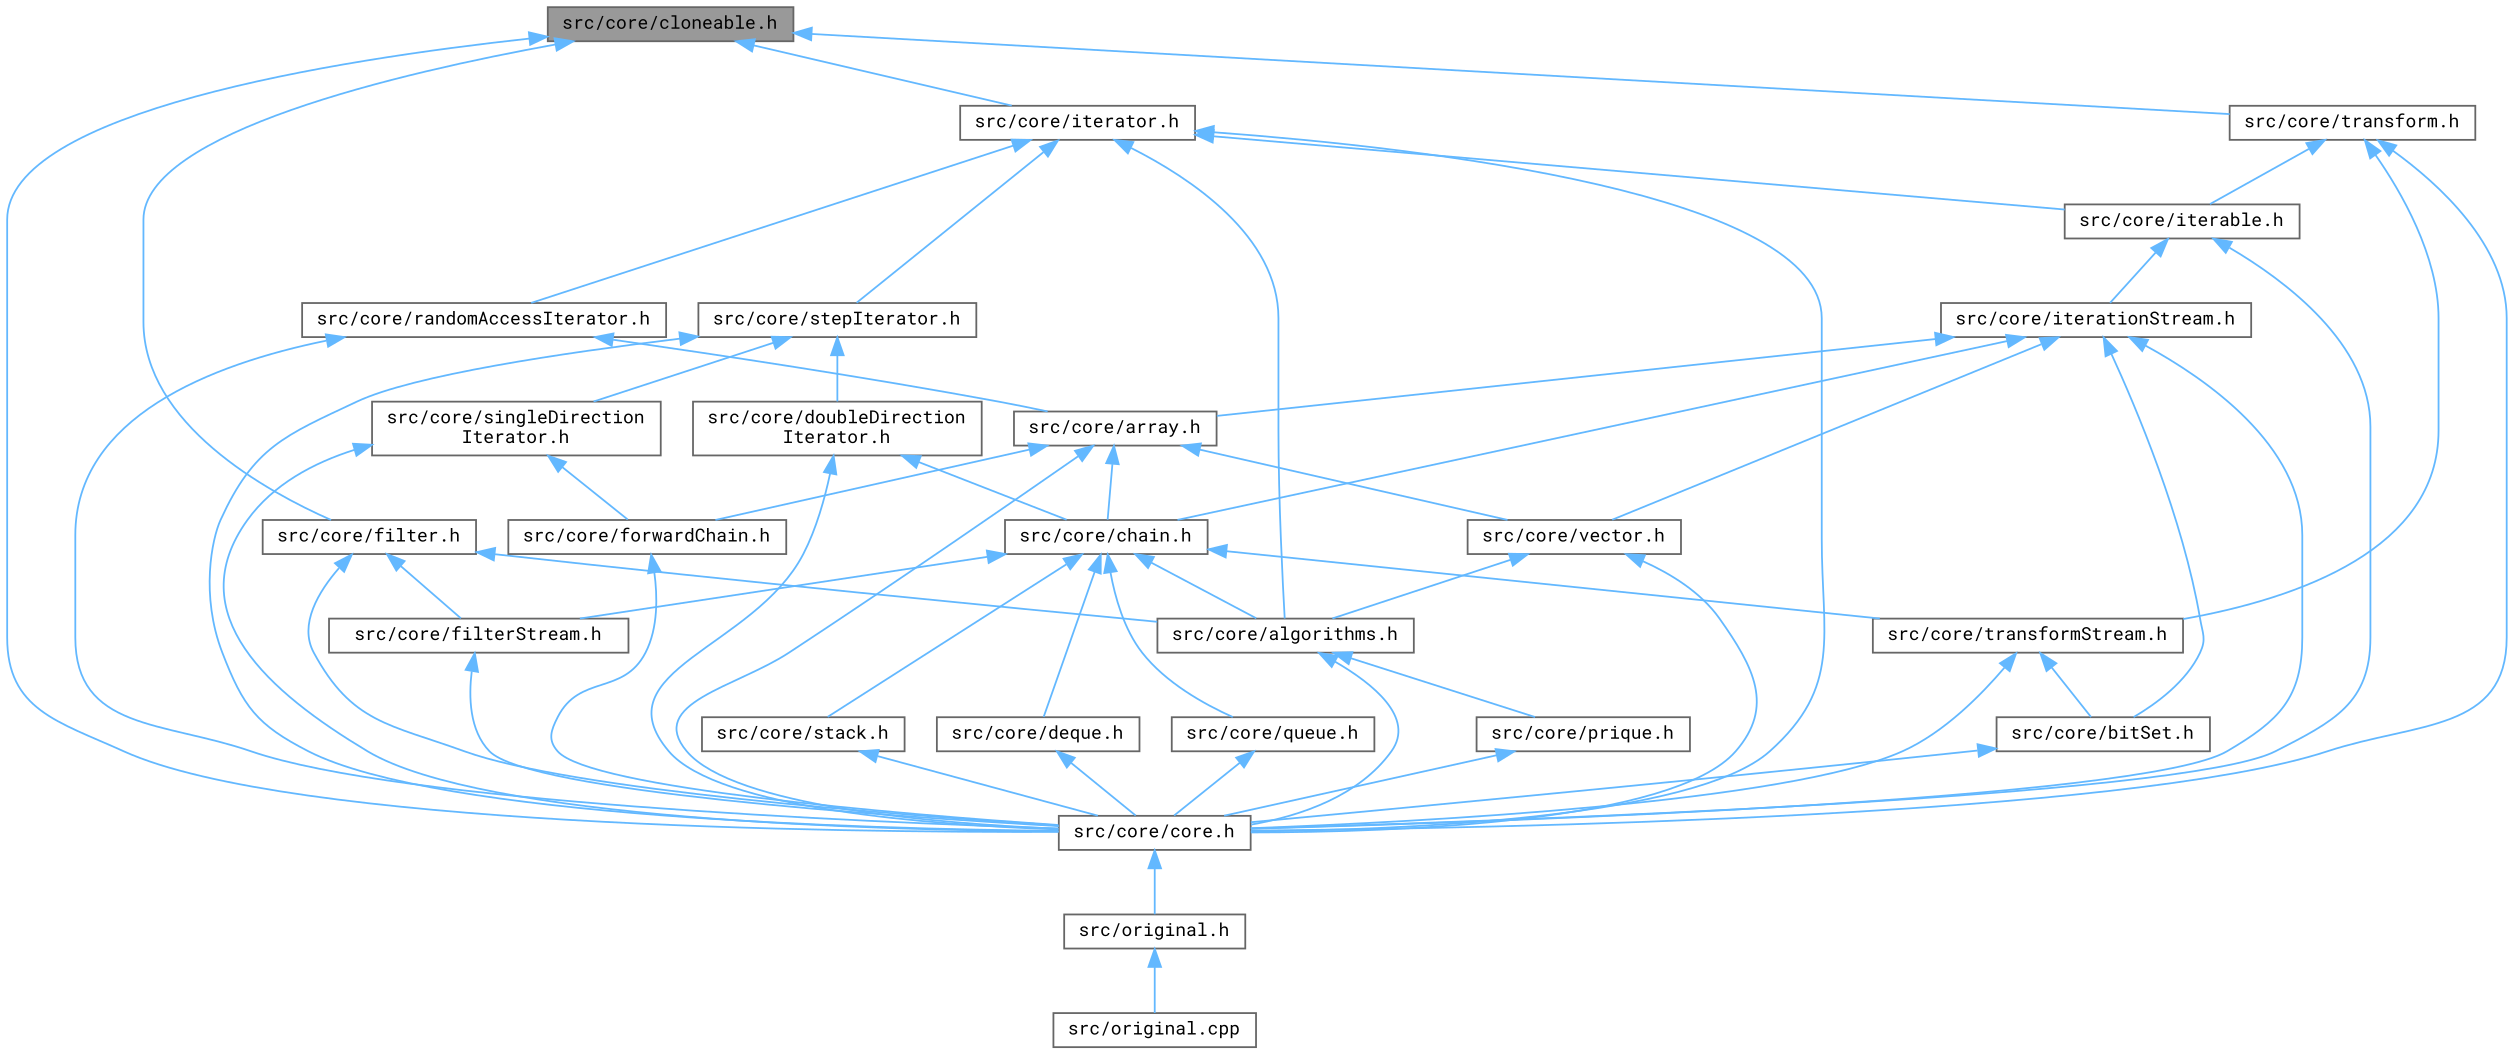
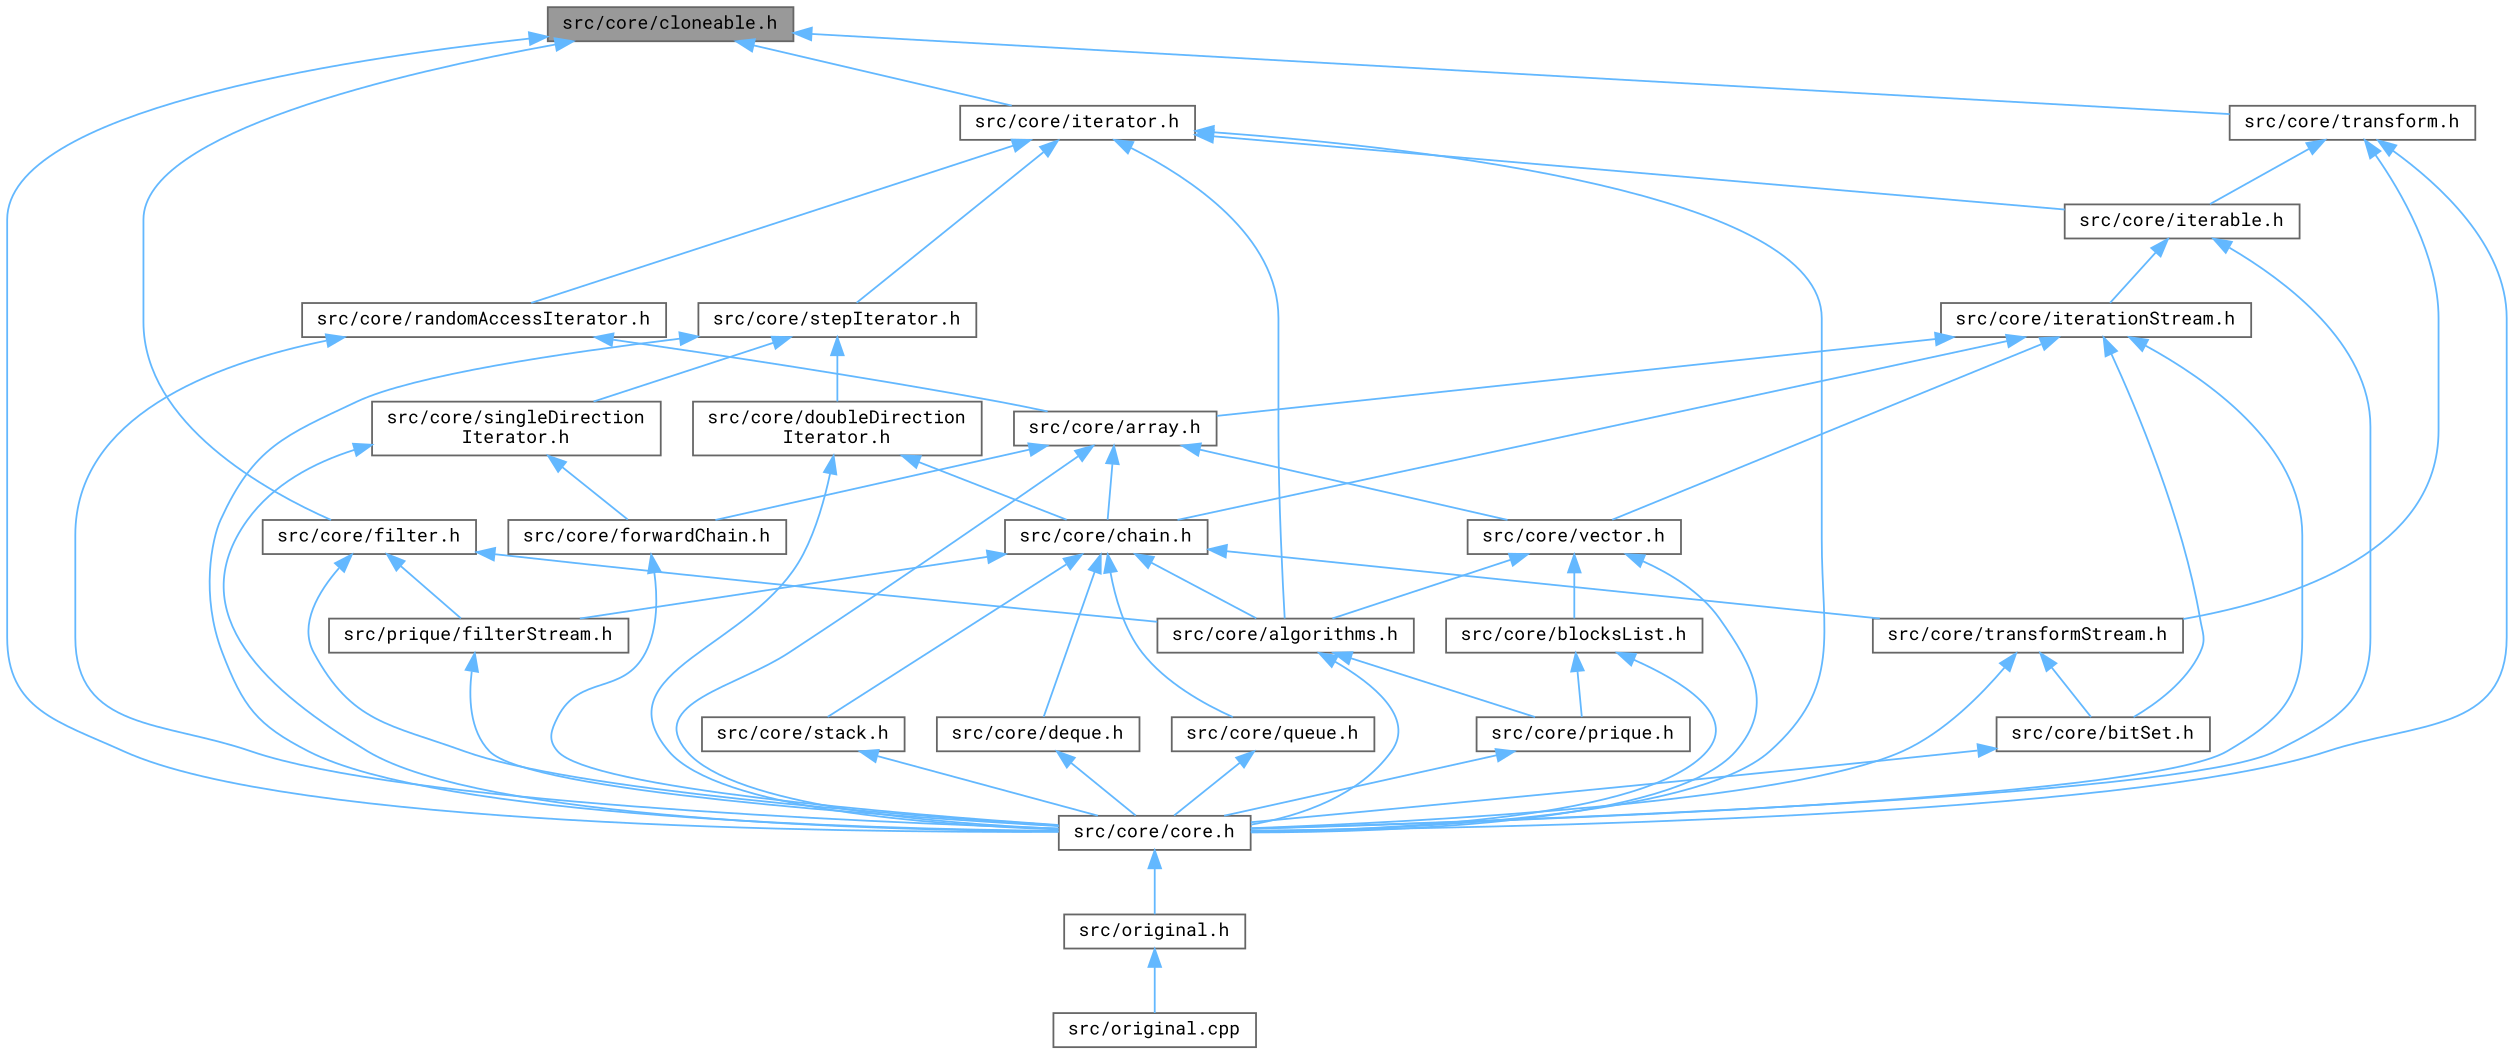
(479, 636) -> (479, 636)
none -> (1574, 636)
